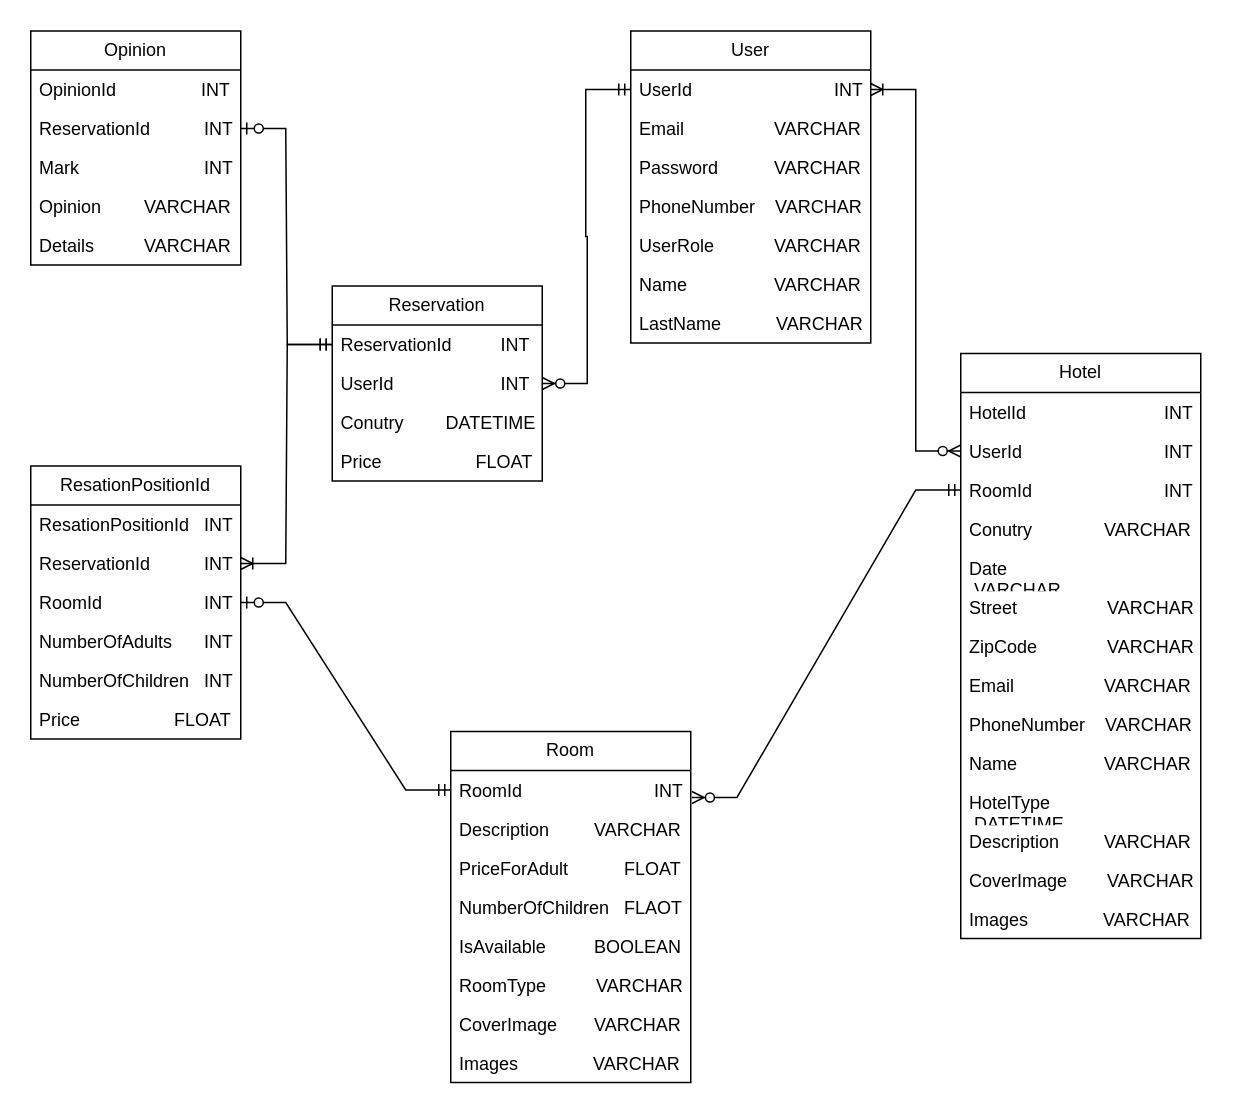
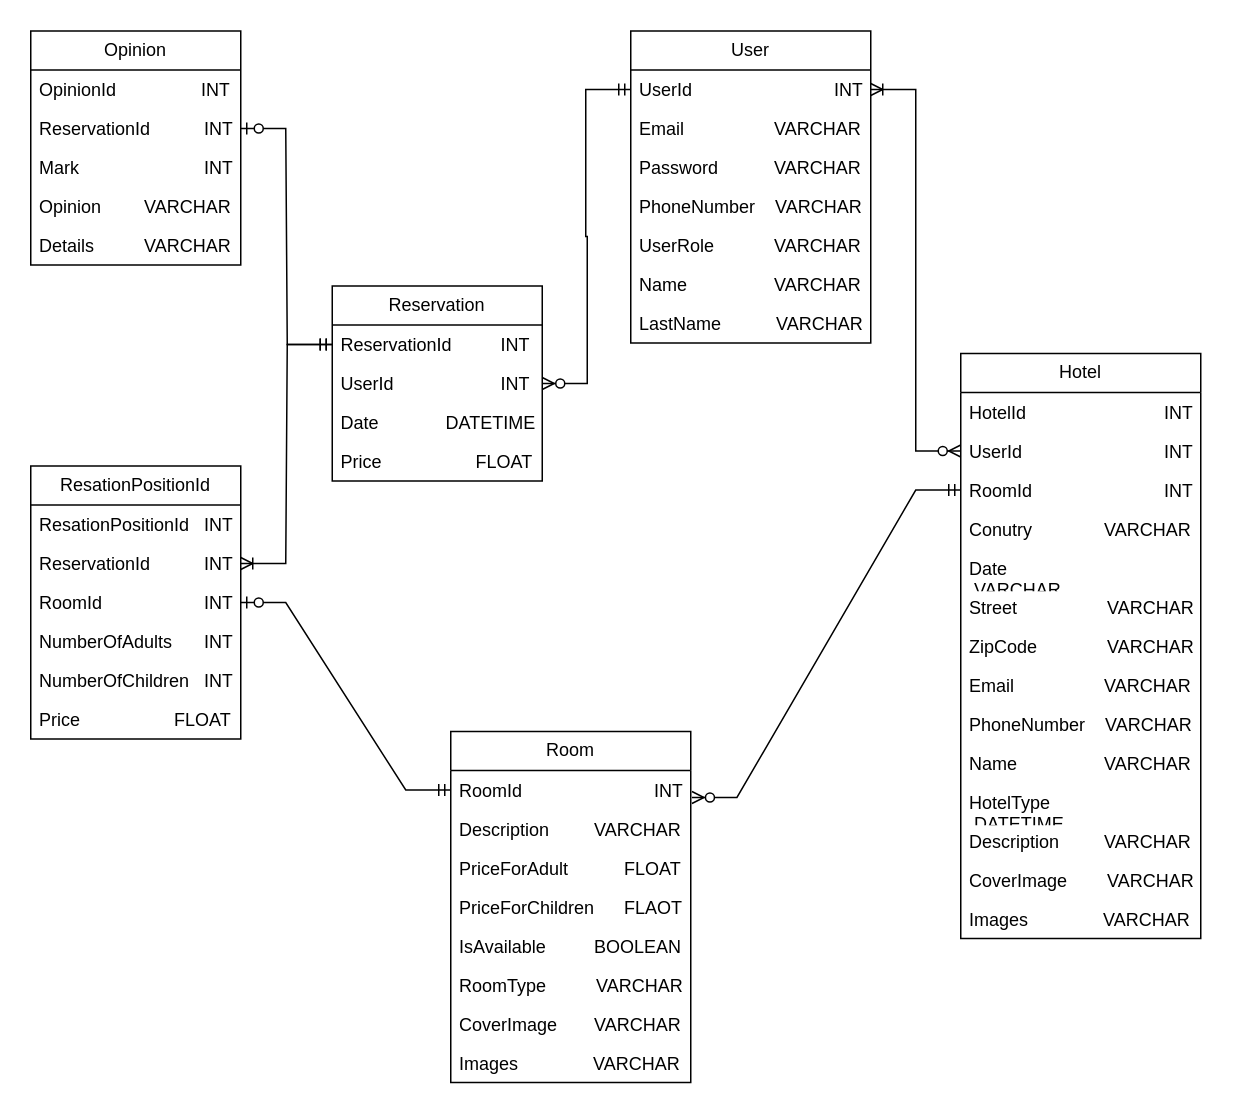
(439, 435) -> (427, 424)
(571, 909) -> (569, 909)
